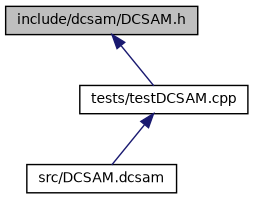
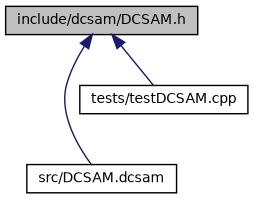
(128, 145) -> (65, 107)
